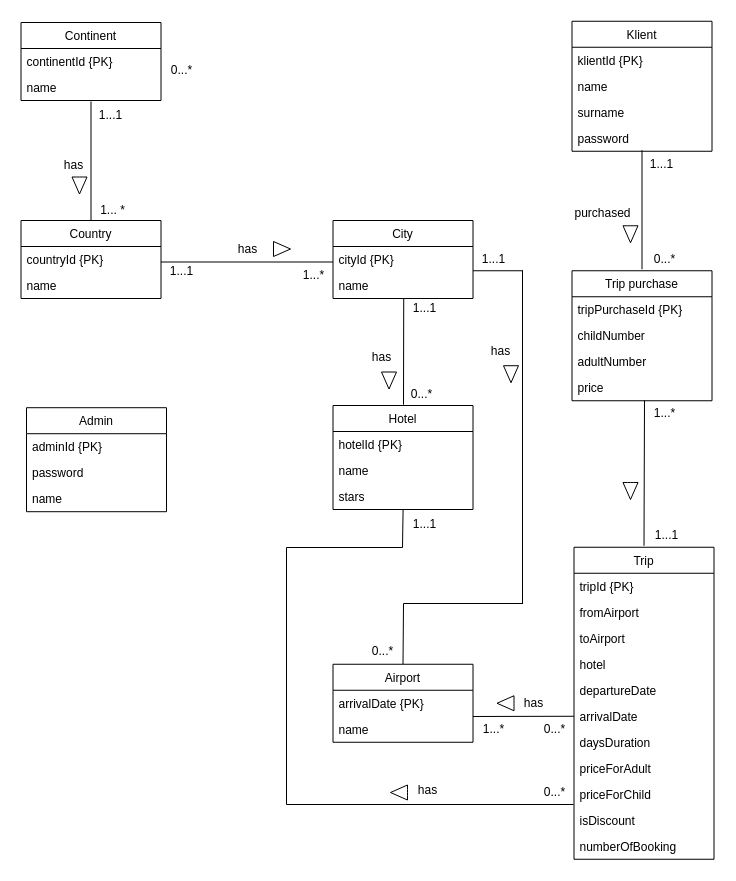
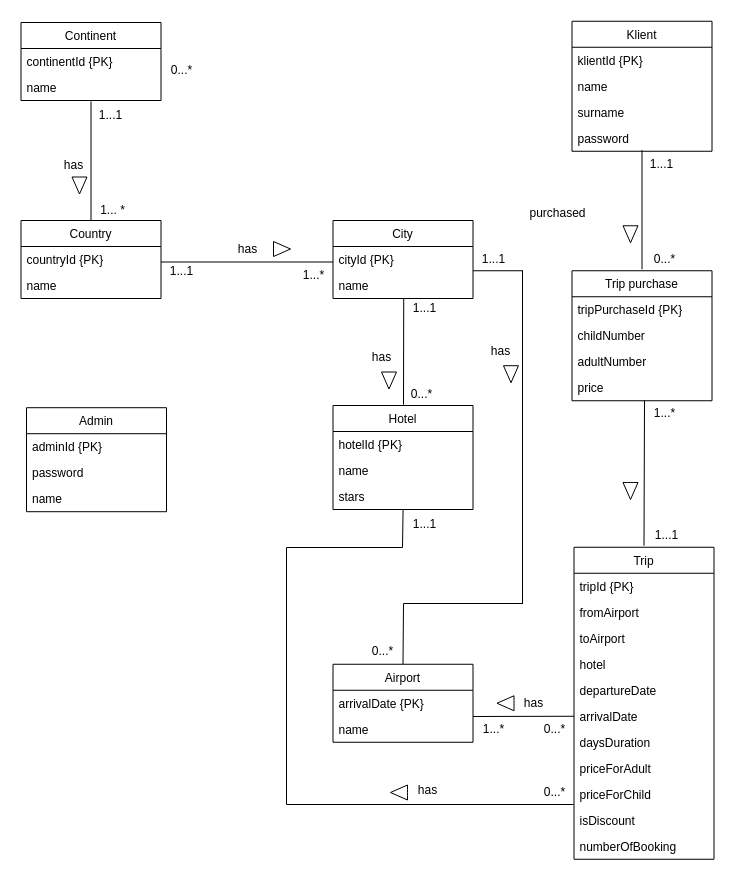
(602, 214) -> (557, 214)
